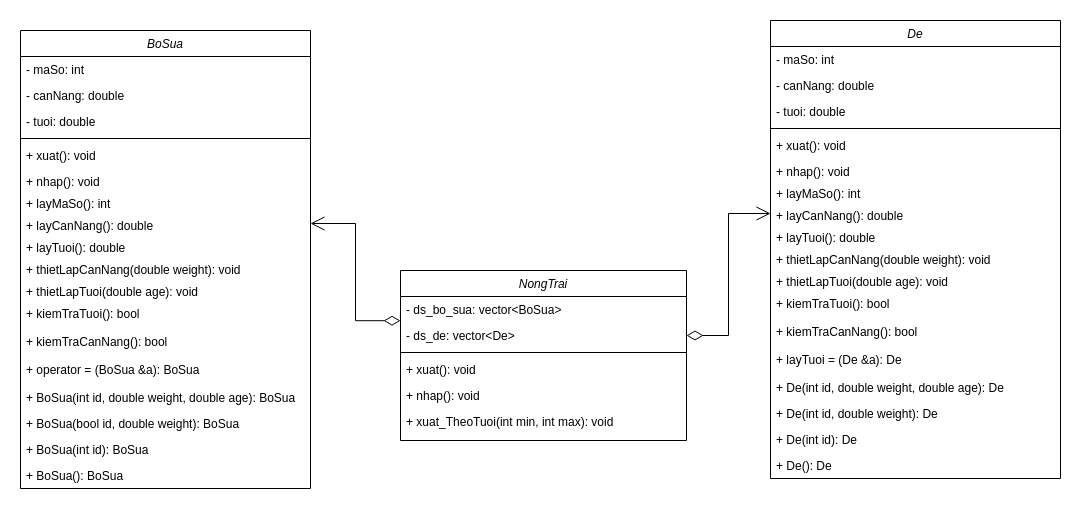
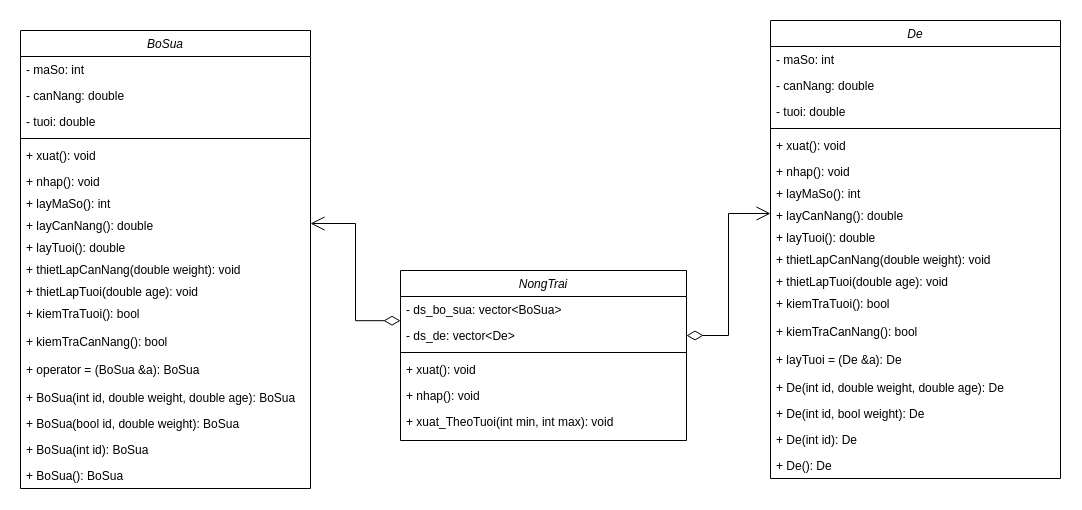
(863, 414) -> (856, 414)
